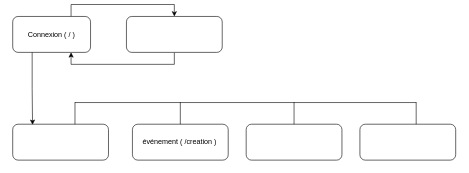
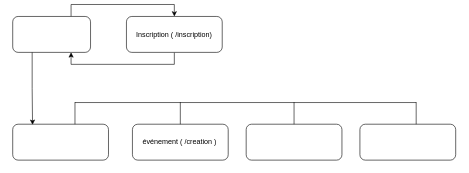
(51, 35) -> none
none -> (174, 35)
